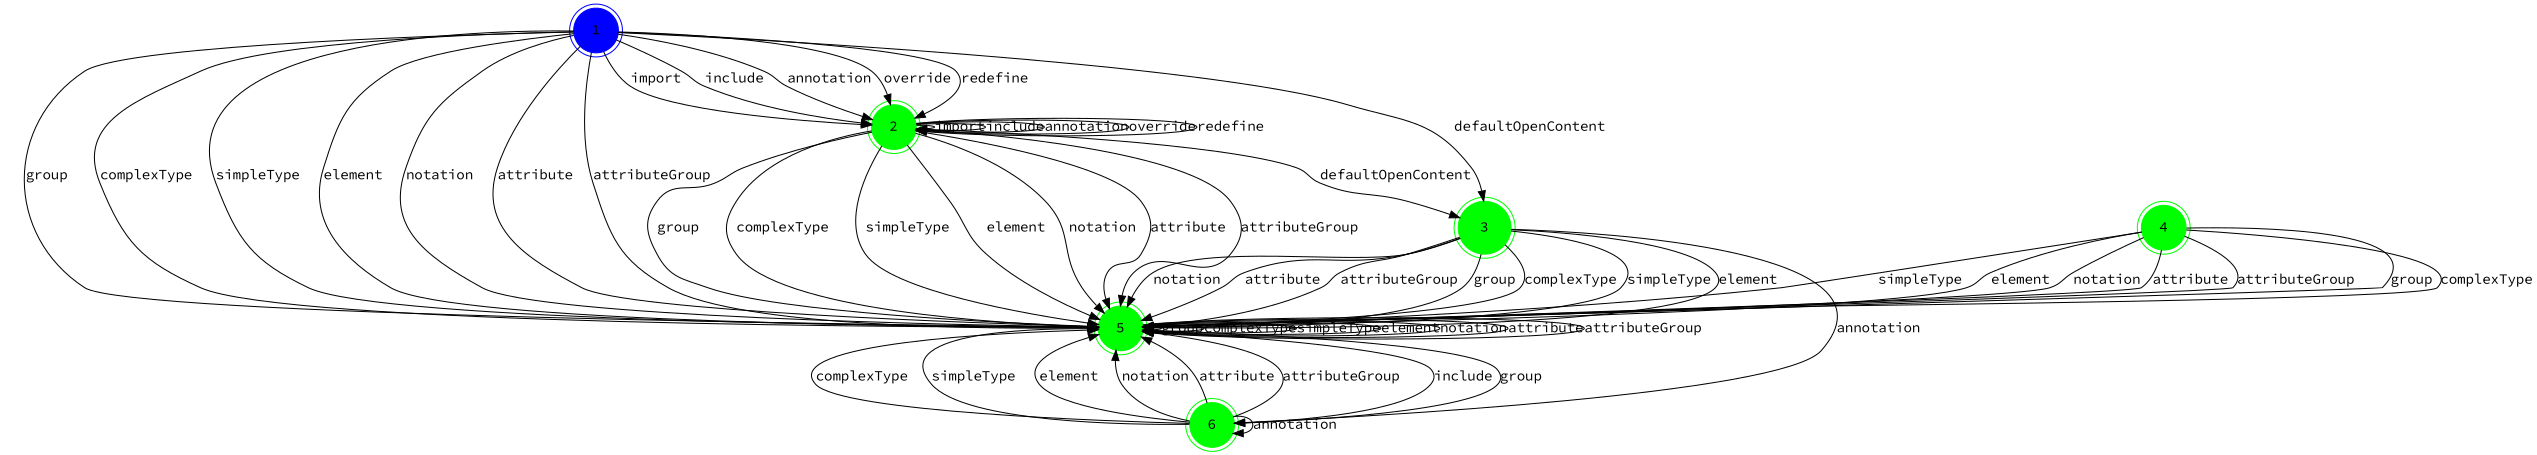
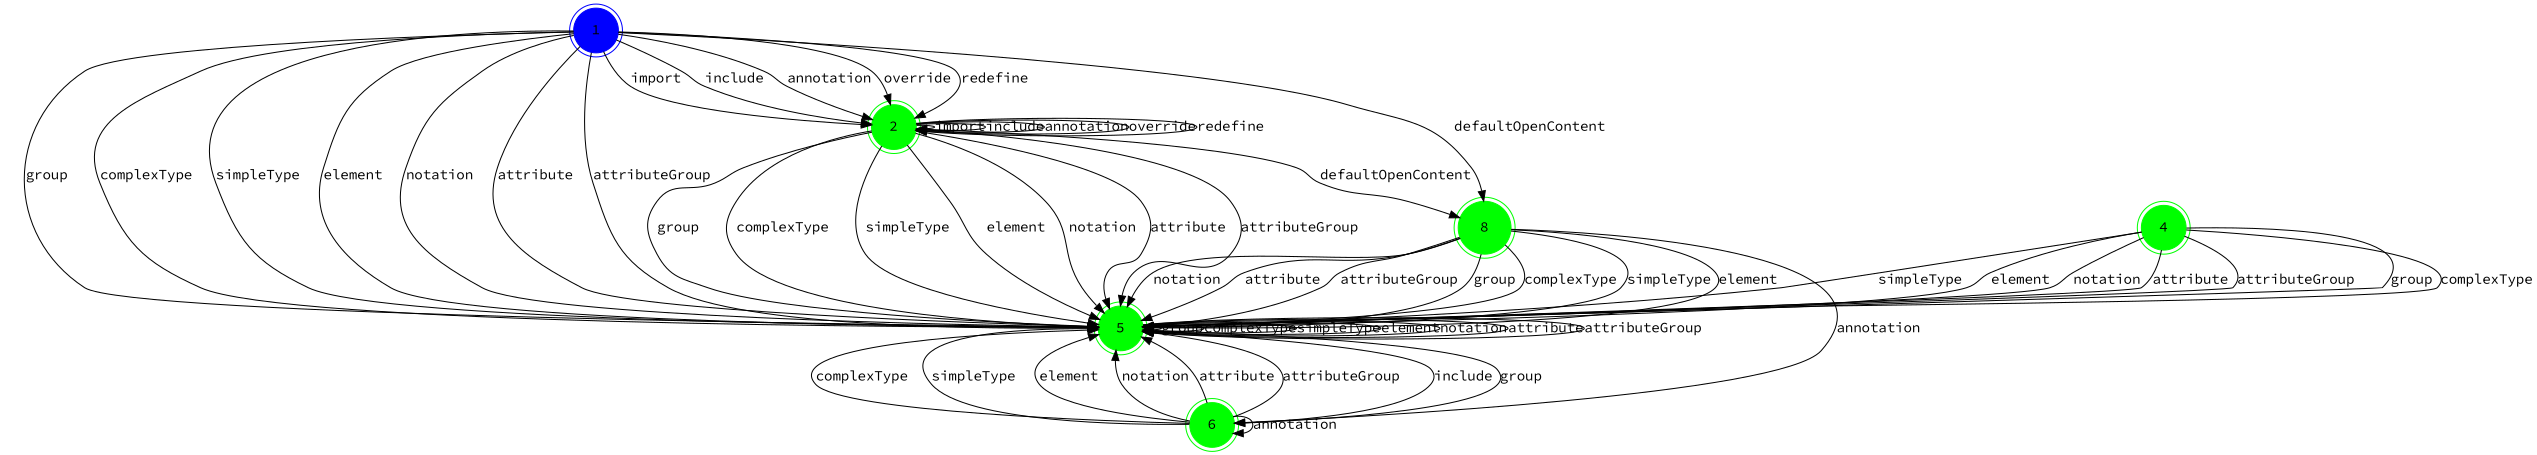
(1485, 228) -> (1485, 228)
